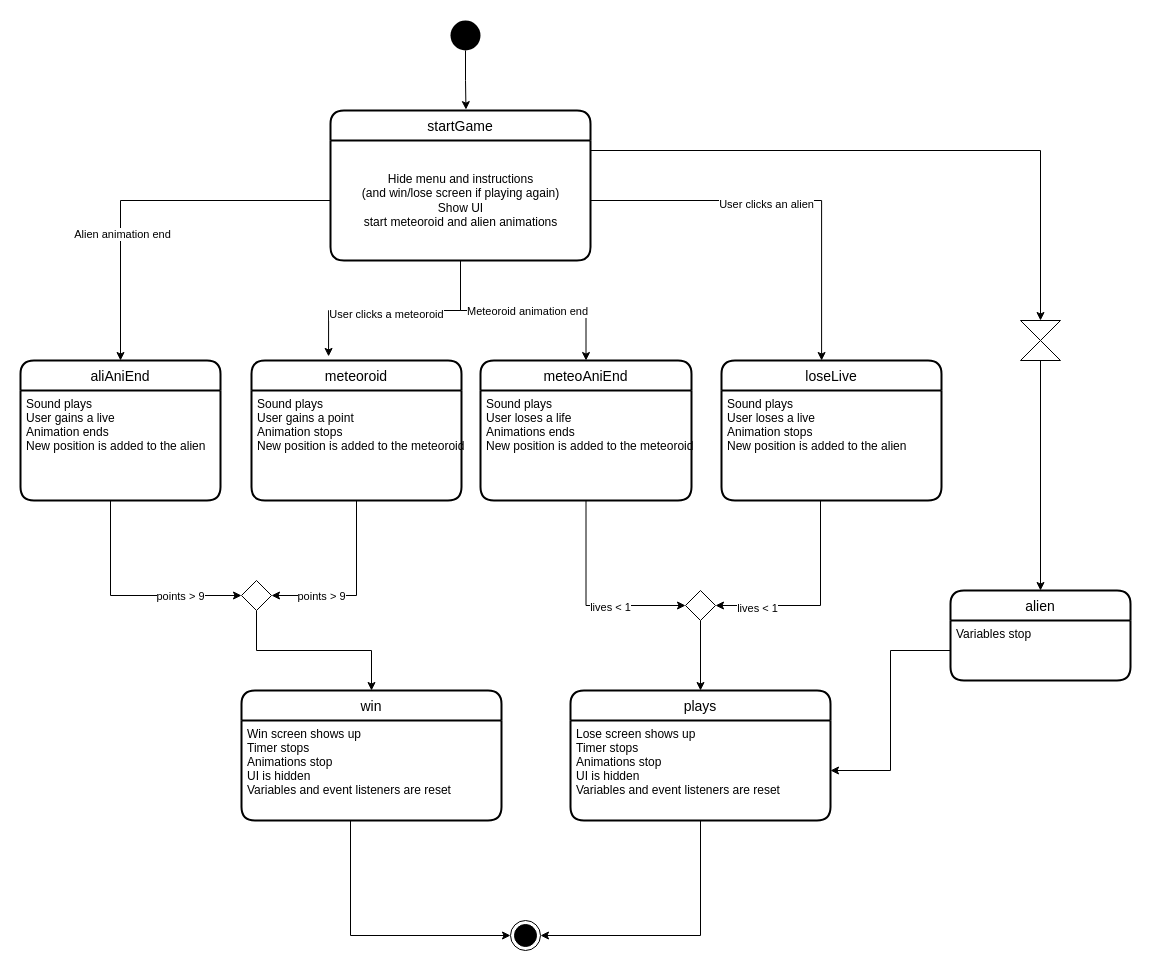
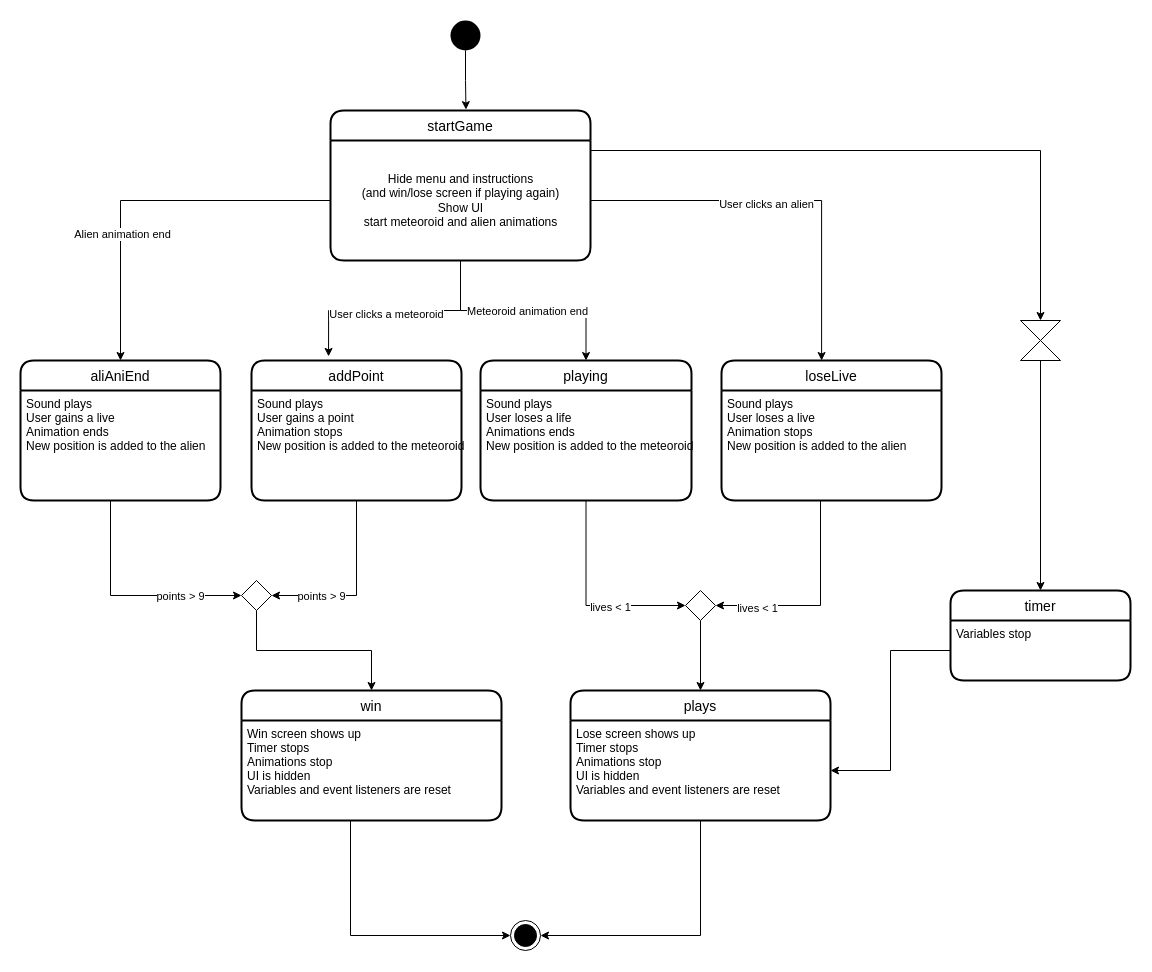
(356, 376) -> (356, 376)
(586, 376) -> (586, 376)
(1040, 606) -> (1040, 606)
